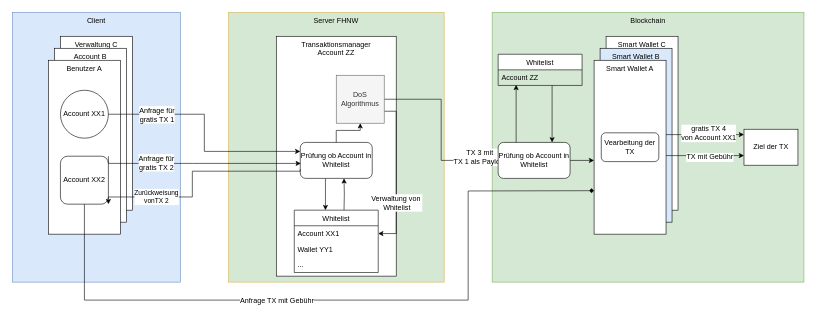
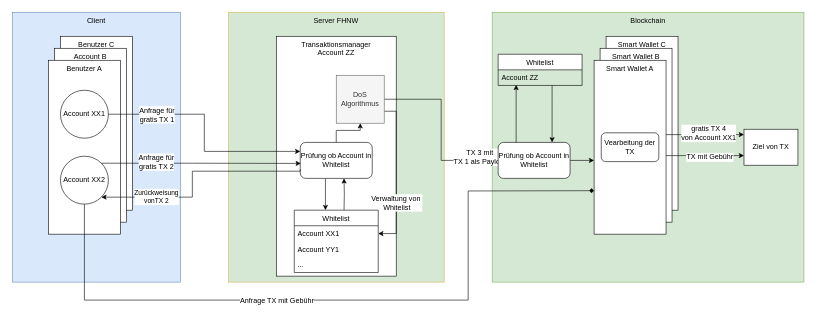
(96, 45) -> (96, 45)
(636, 57) -> (636, 57)
(771, 147) -> (771, 147)
(84, 180) -> (84, 180)
(315, 250) -> (319, 250)
